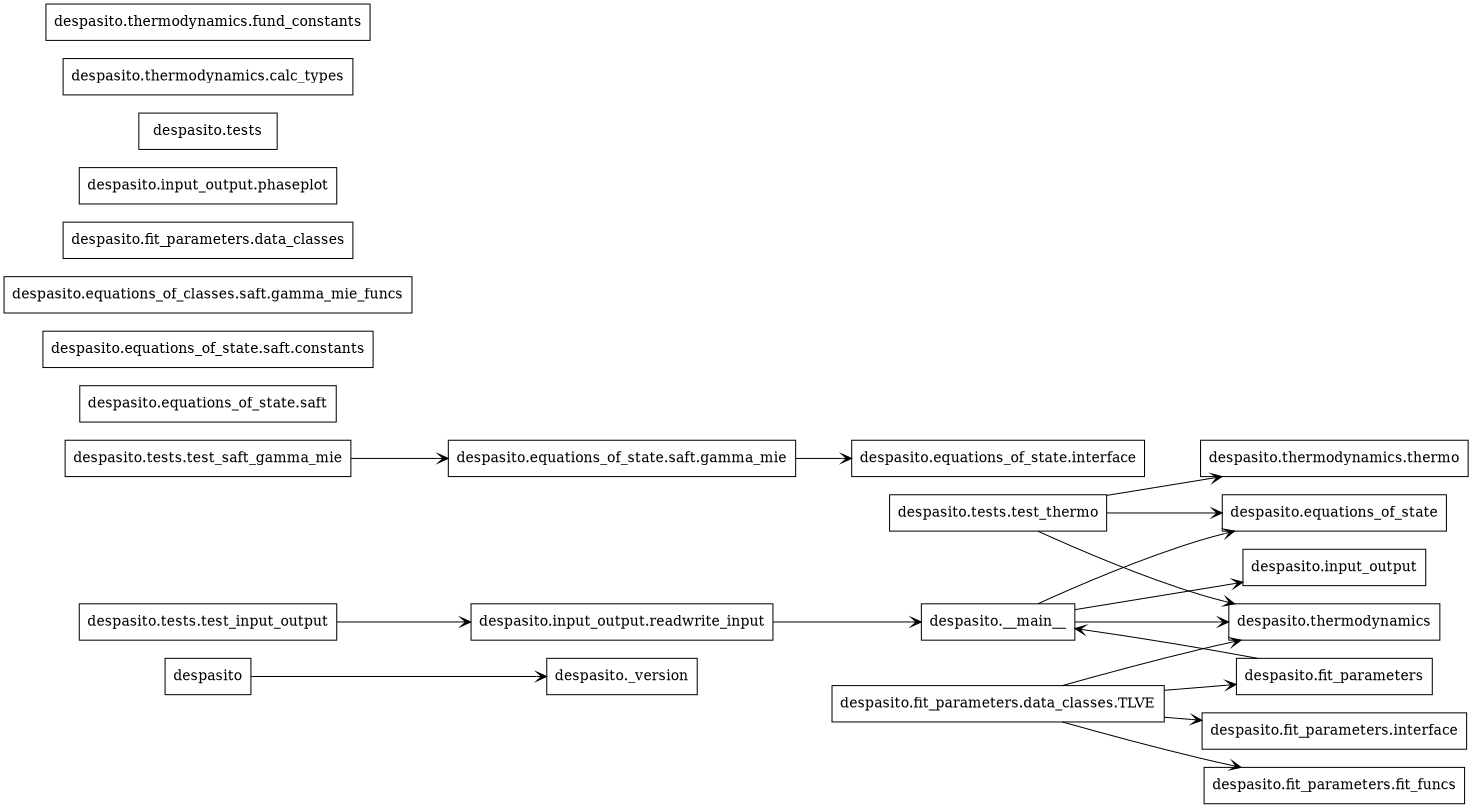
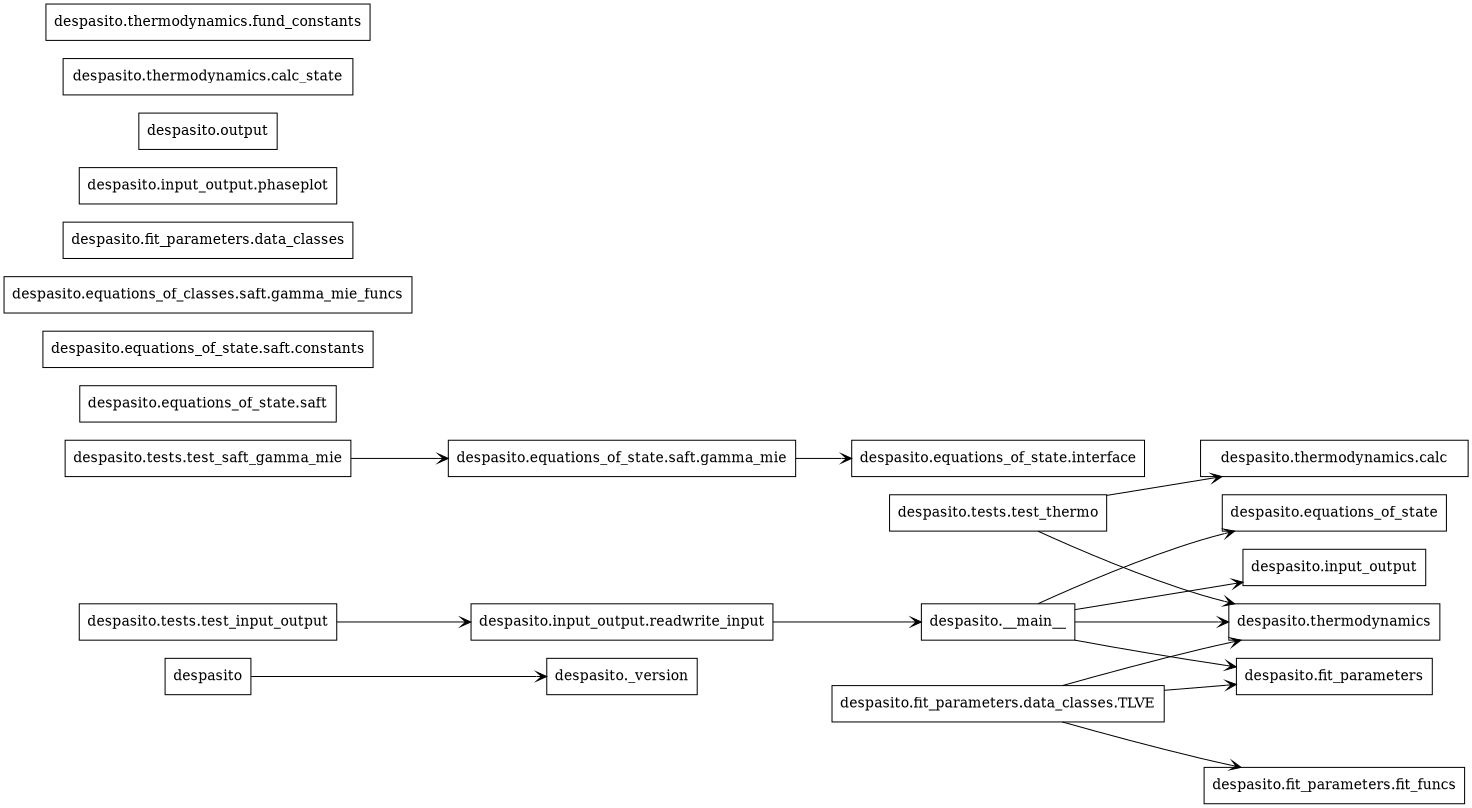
(208, 77) -> (208, 77)
(208, 131) -> (208, 131)
(1334, 458) -> (1334, 458)
(1159, 513) -> none
(1171, 643) -> (1150, 653)
(1334, 731) -> none
